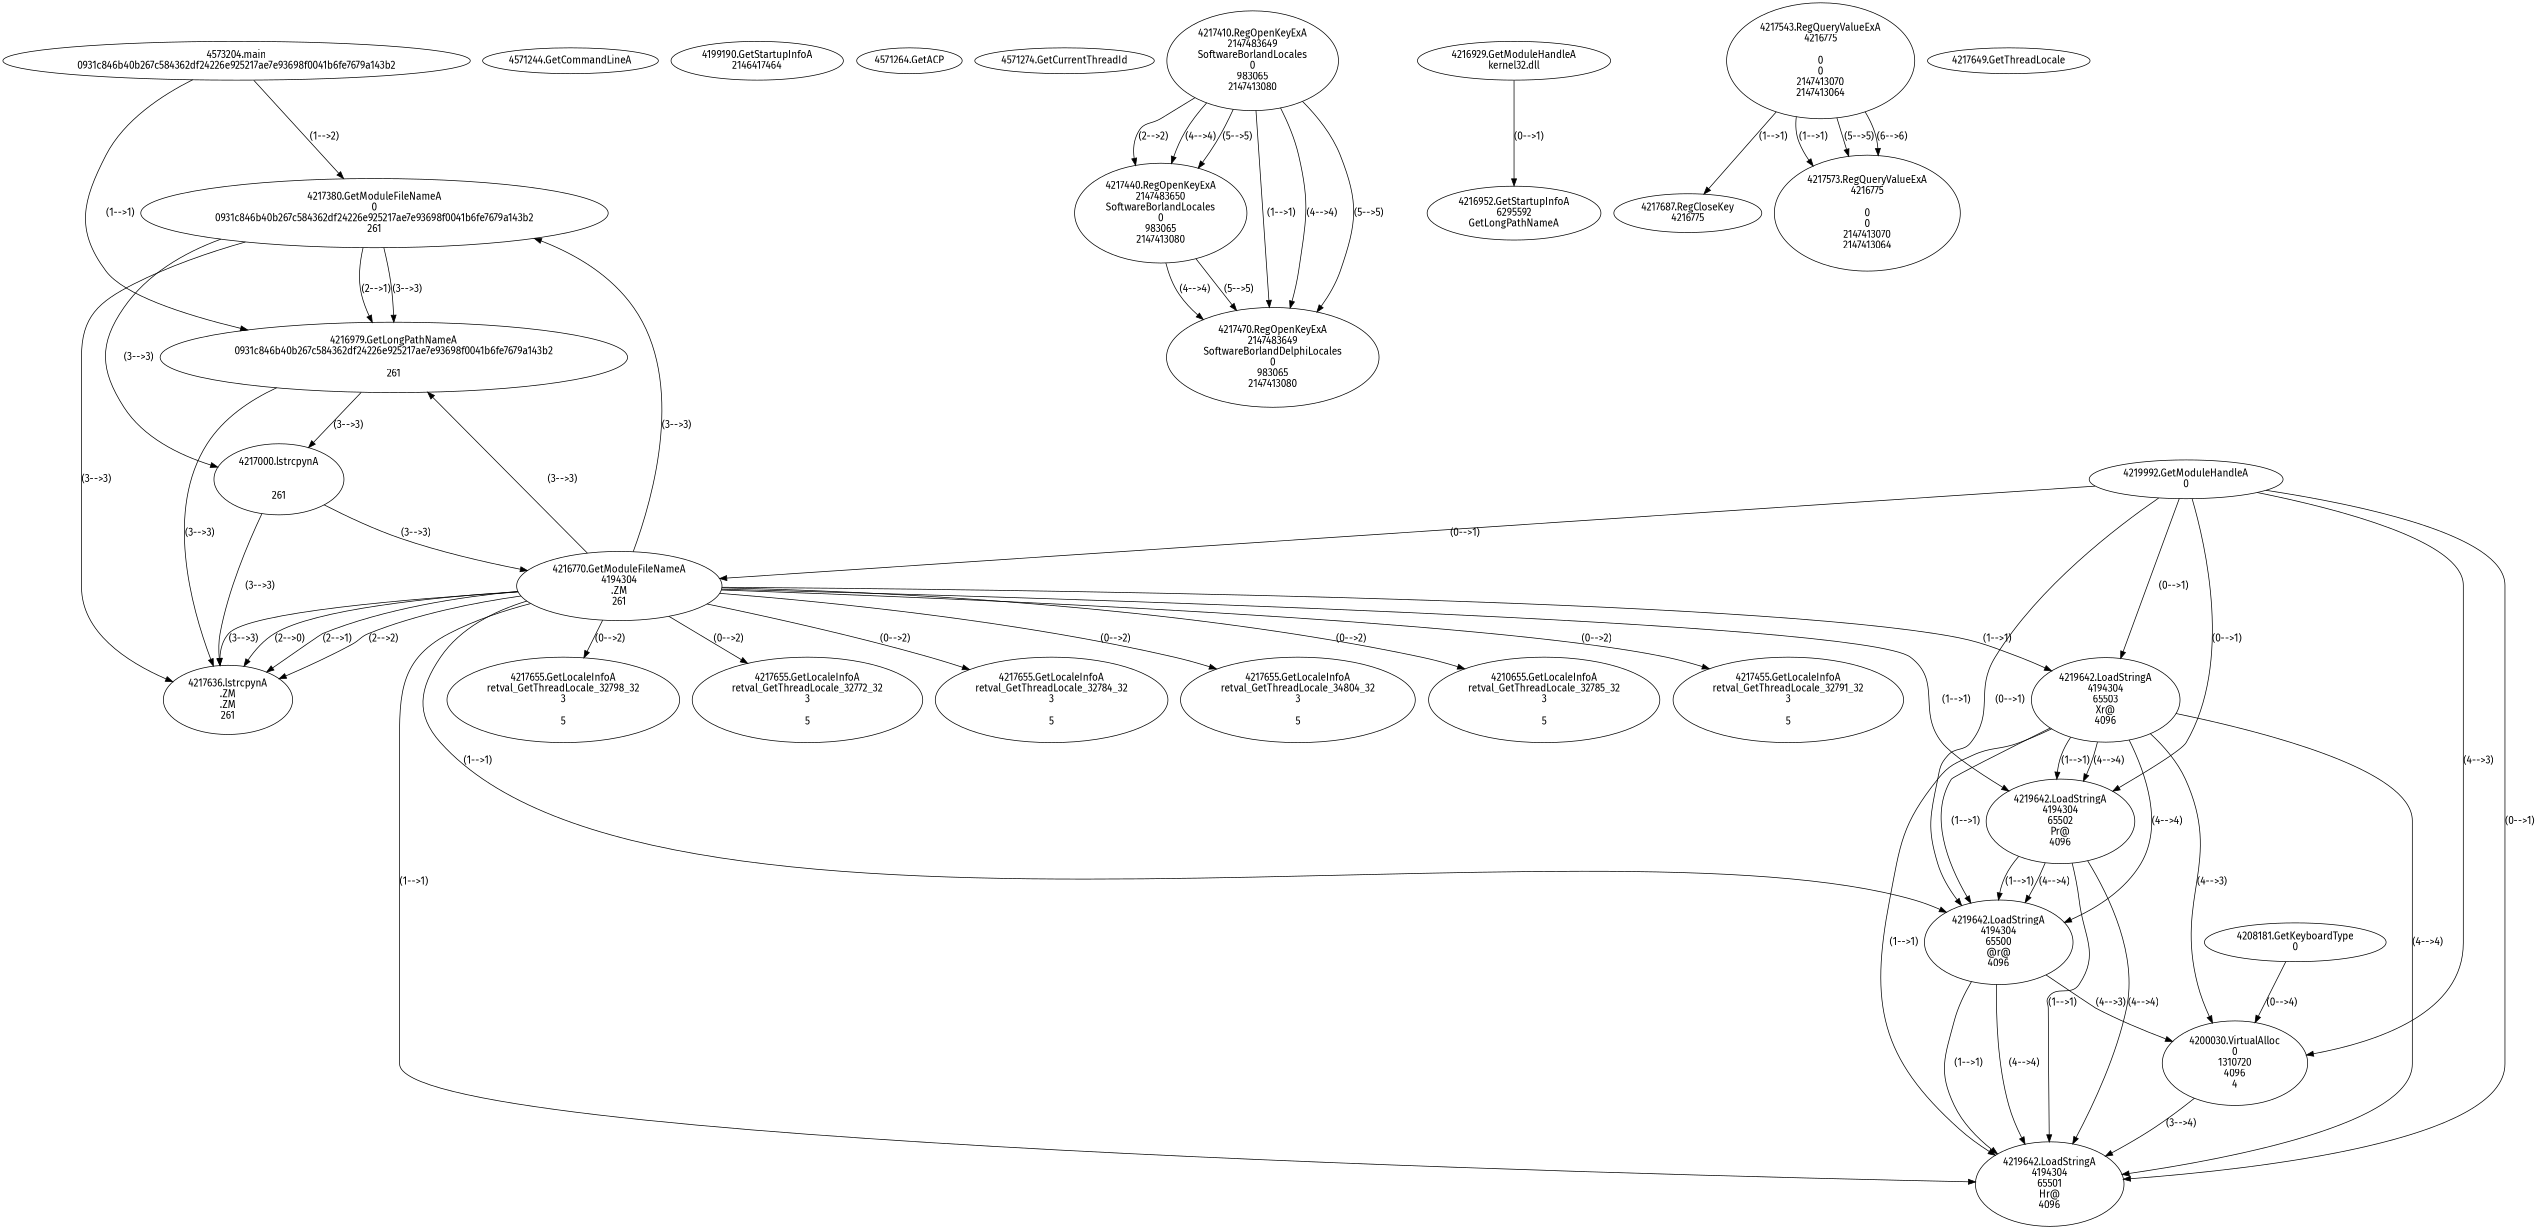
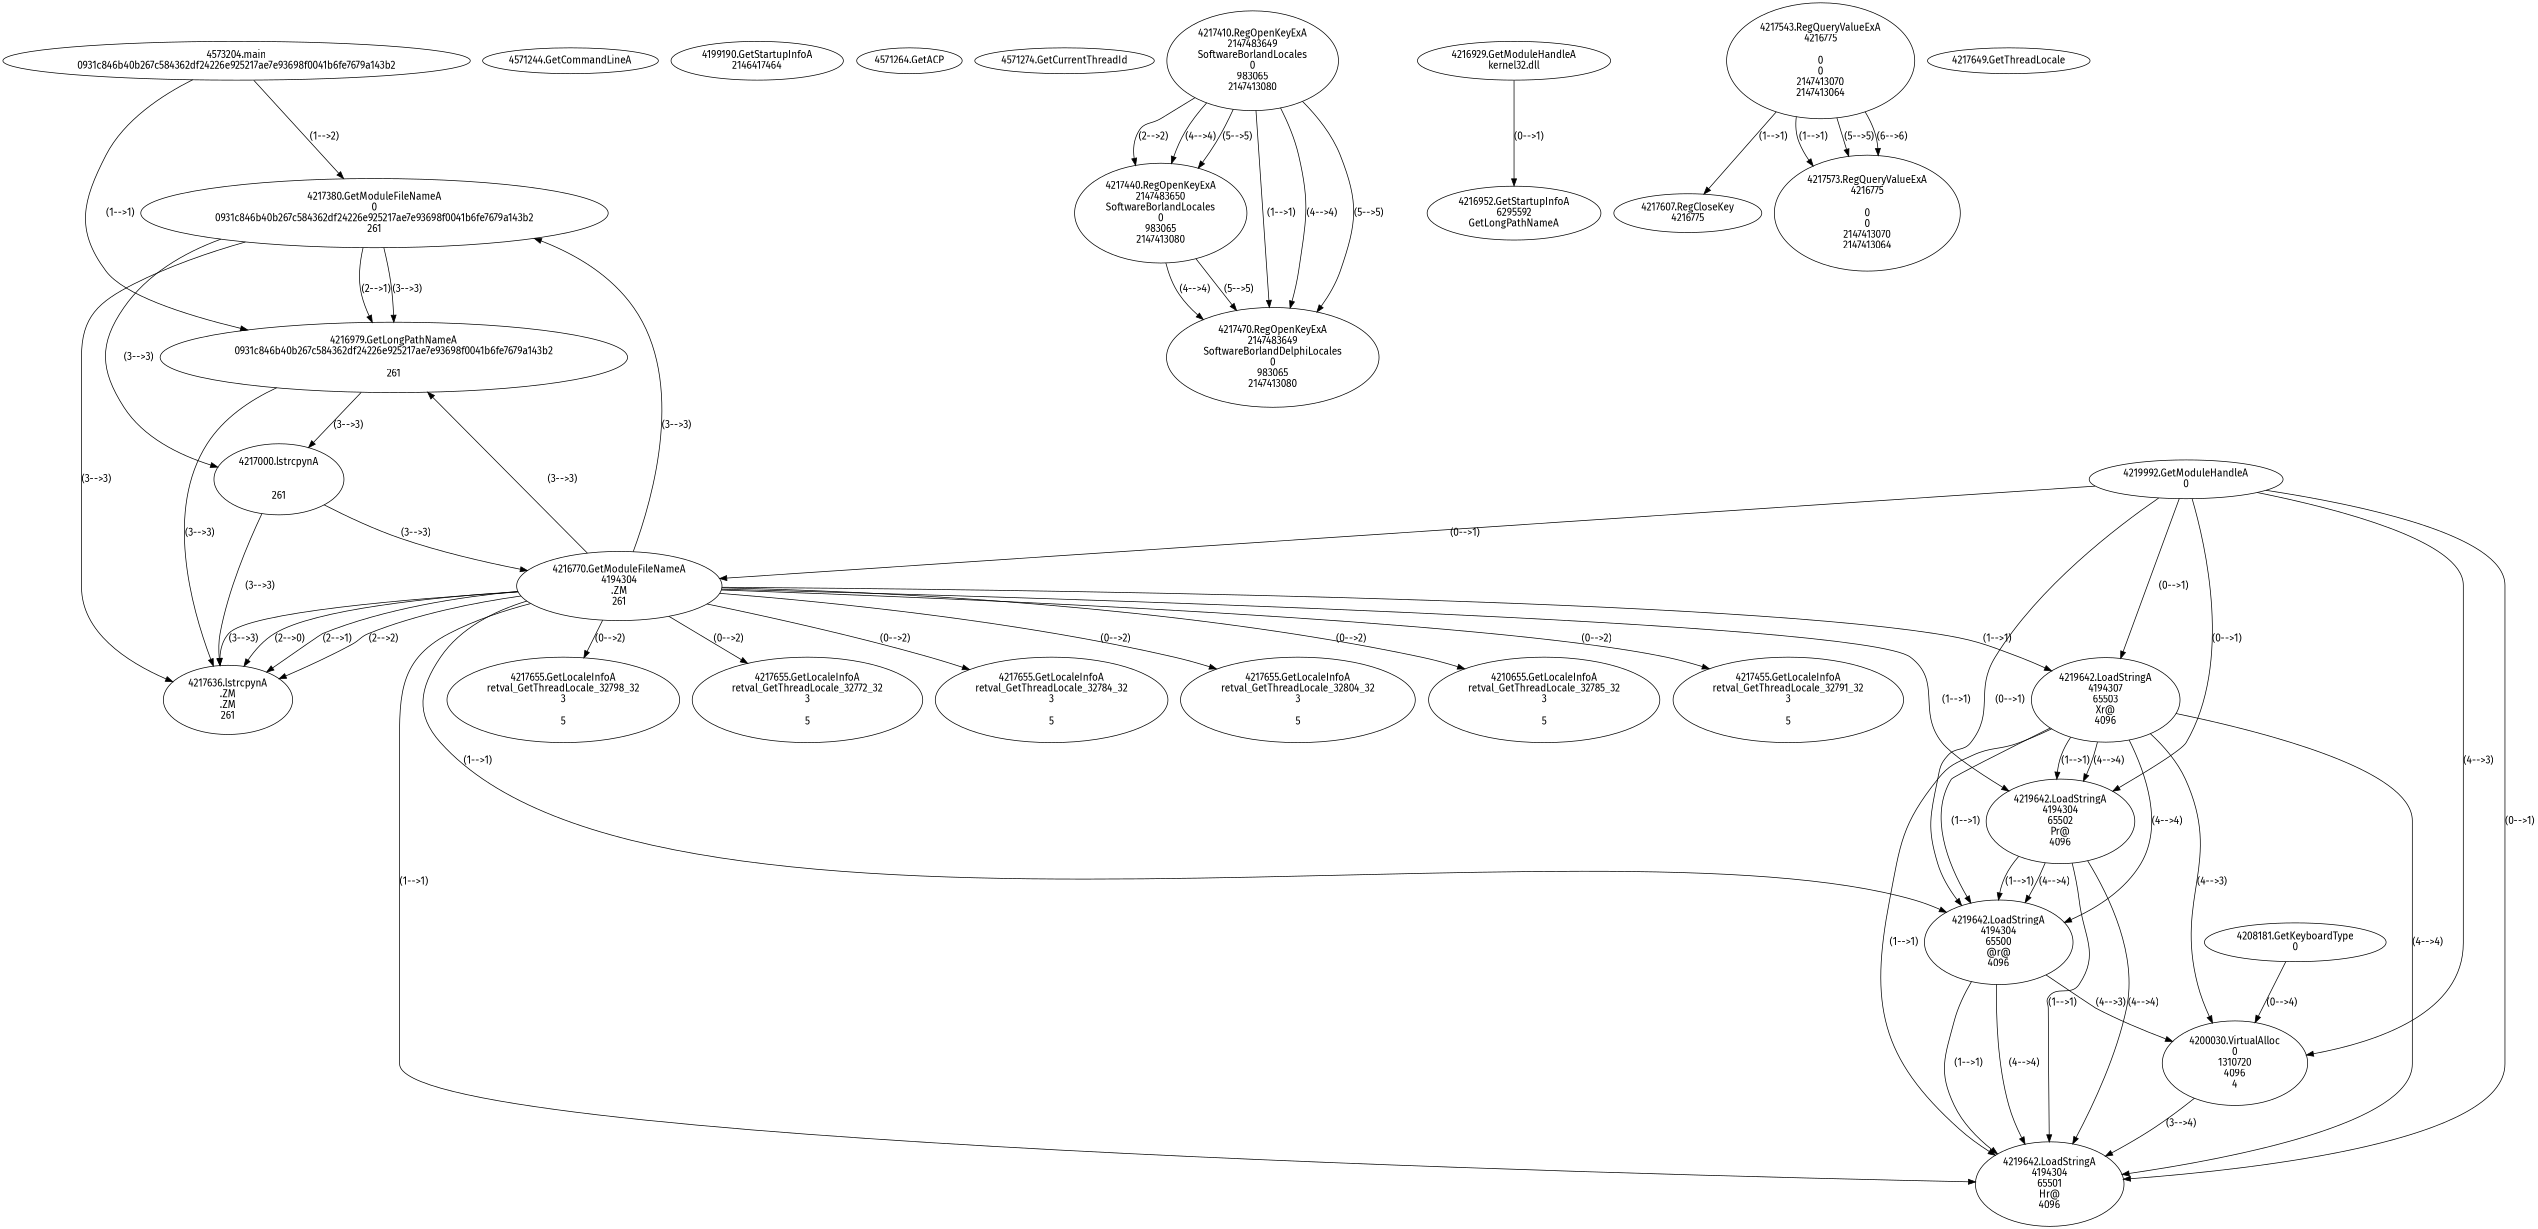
(1688, 213) -> (1688, 213)
(1298, 700) -> (1298, 700)
(2106, 700) -> (2106, 700)
